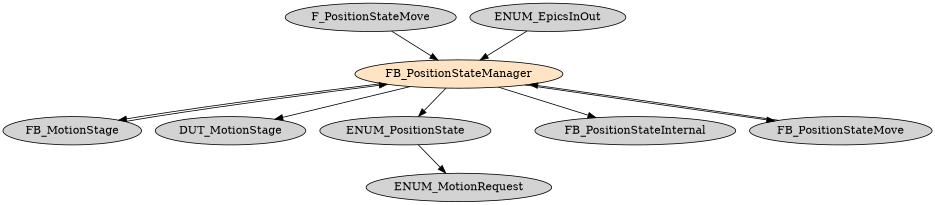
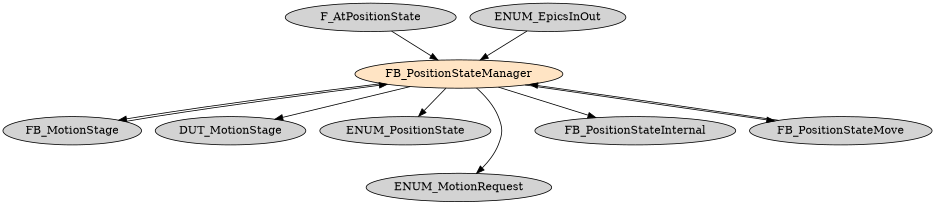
(371, 17) -> (371, 17)
(429, 156) -> (501, 127)
